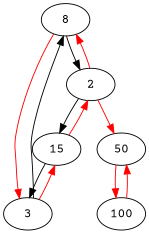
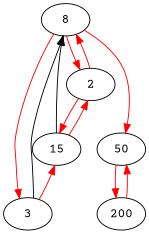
(71, 49) -> (71, 49)
(71, 111) -> (71, 111)
(104, 112) -> (123, 69)
(39, 176) -> (57, 89)
(121, 214) -> (121, 214)
